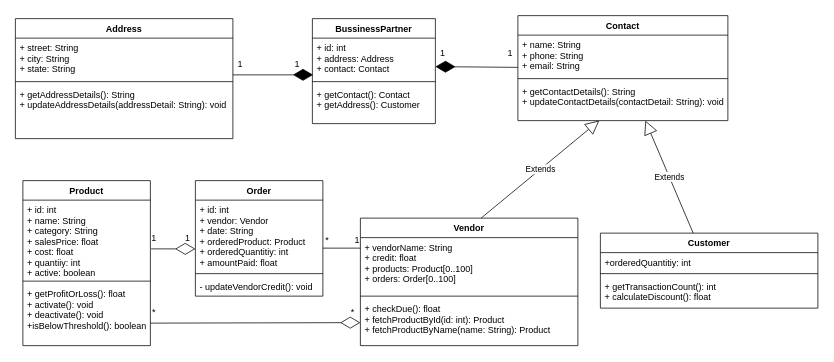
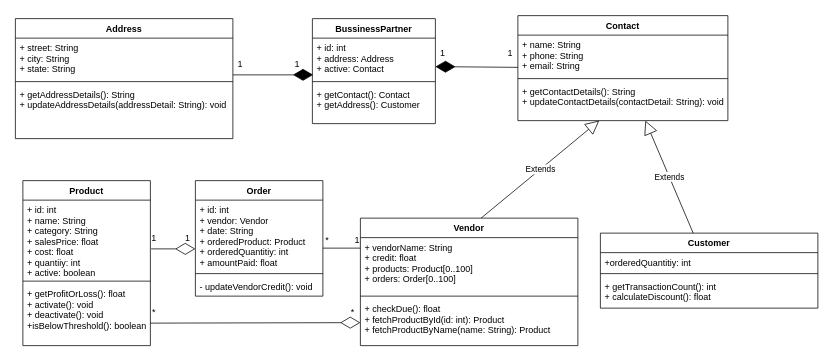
(333, 48) -> (333, 48)
